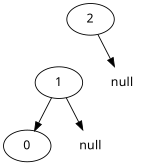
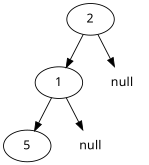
none -> (77, 47)
(27, 146) -> (27, 146)
